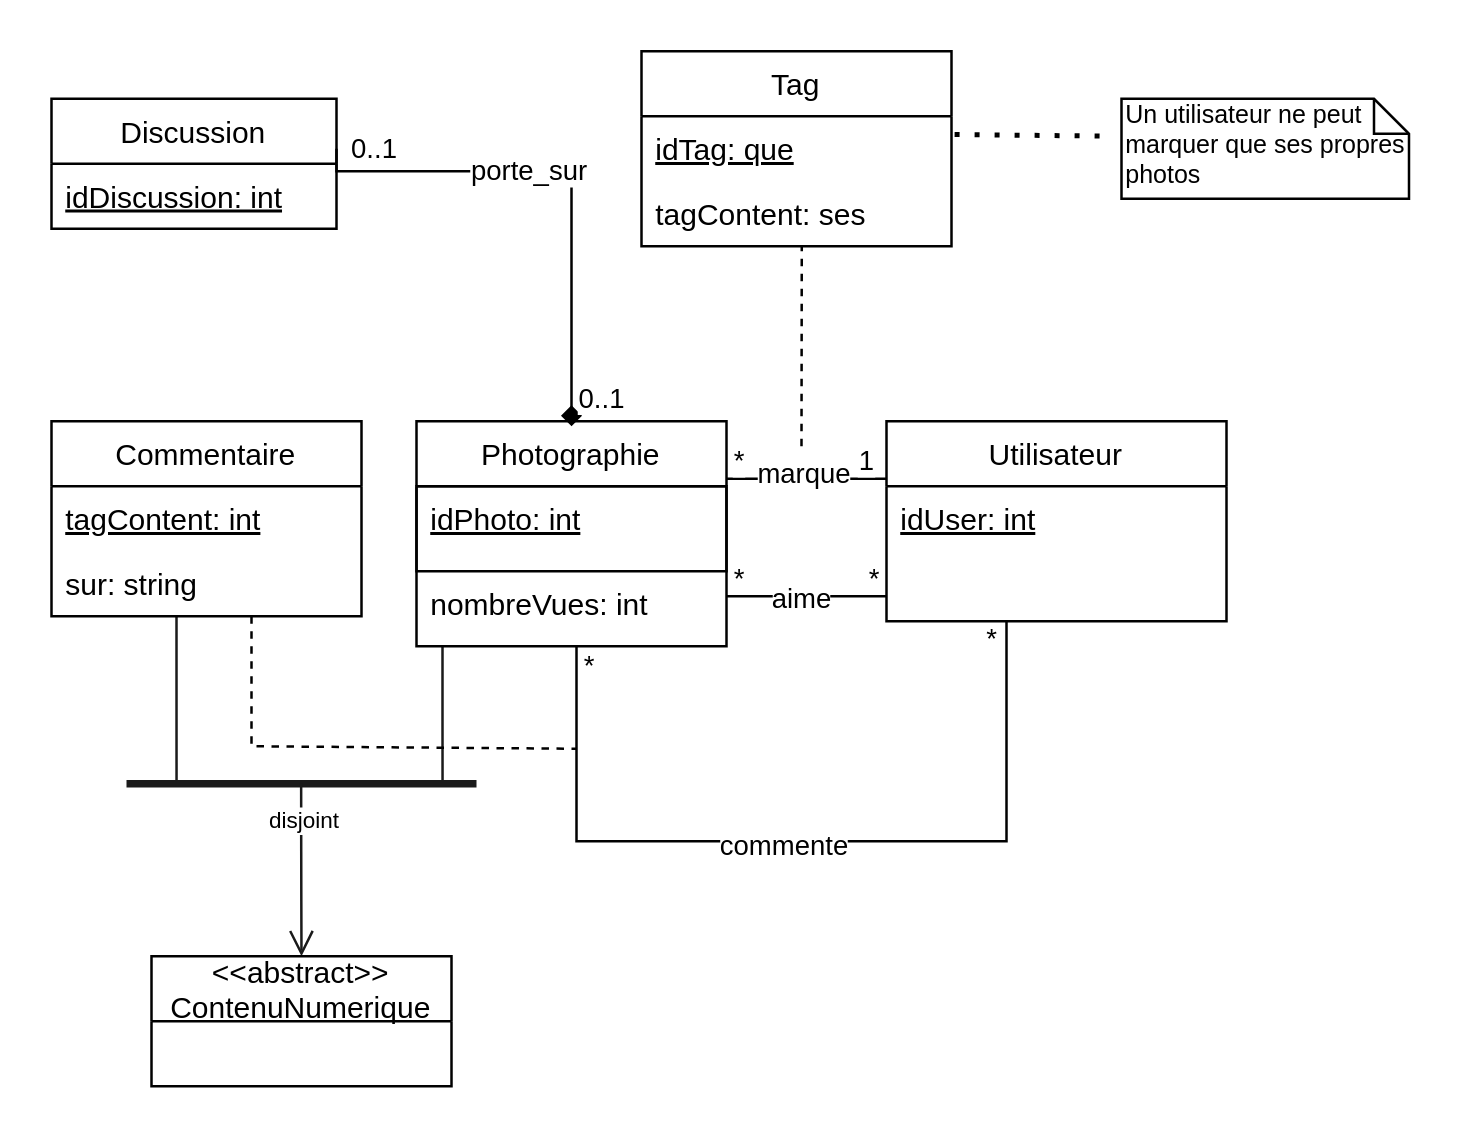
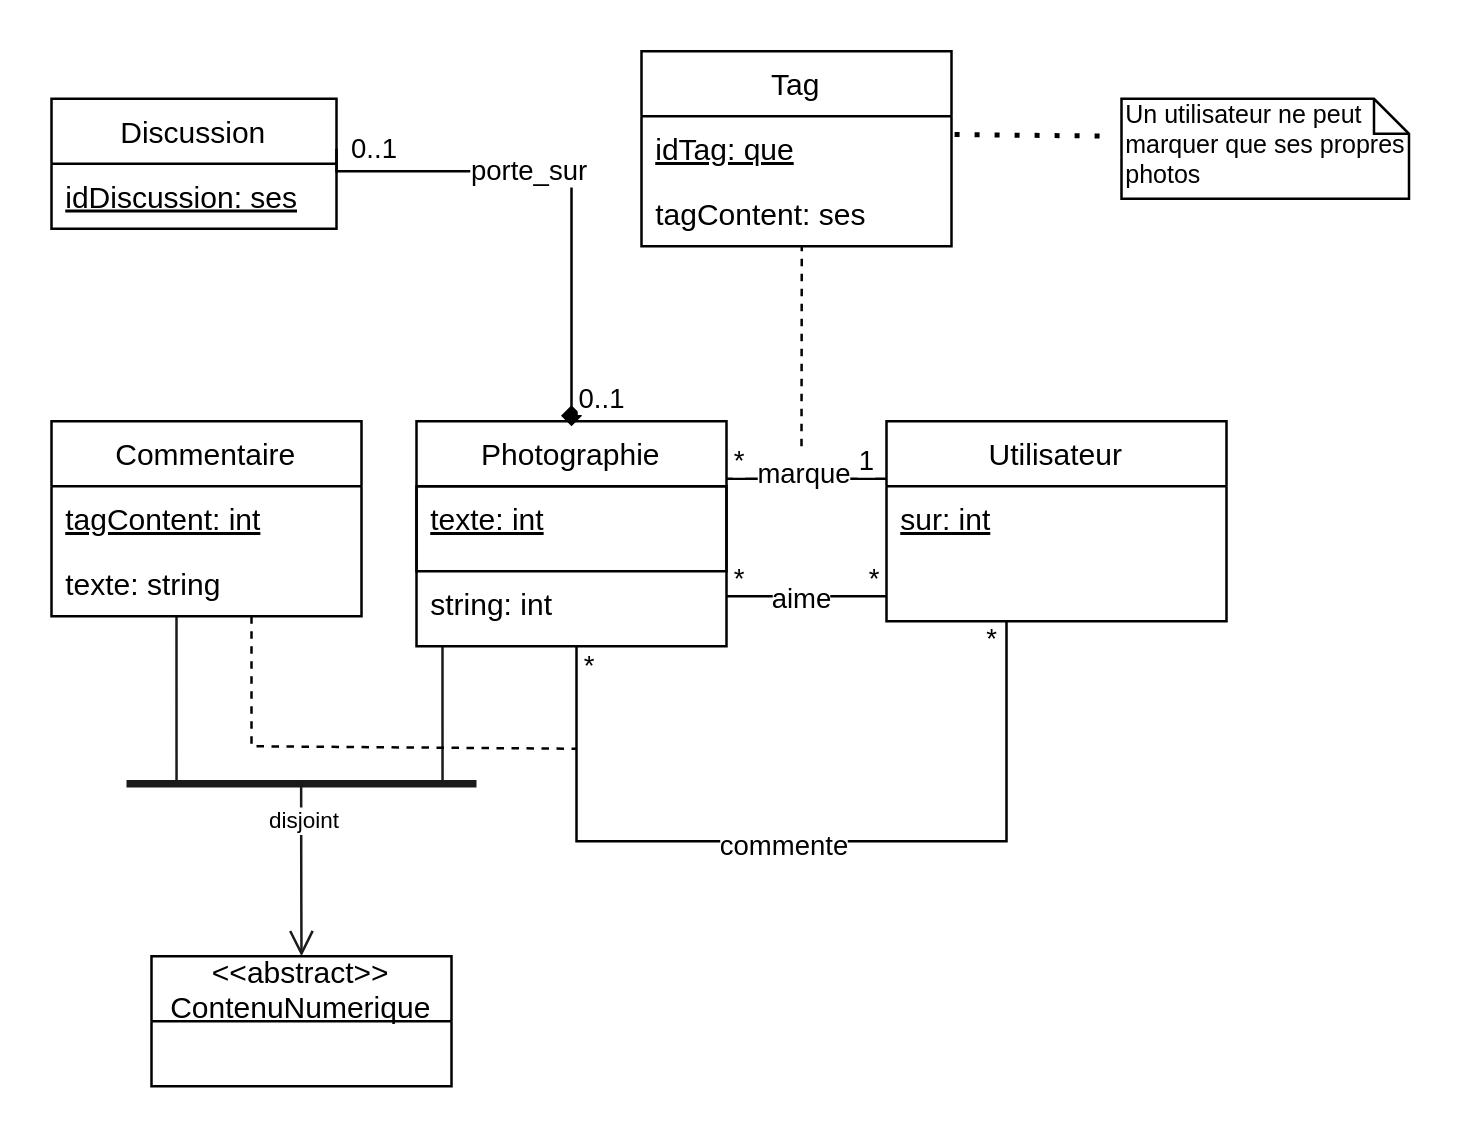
(184, 198) -> (188, 198)
(515, 520) -> (502, 520)
(977, 520) -> (956, 520)
(146, 585) -> (163, 585)
(544, 605) -> (507, 605)
